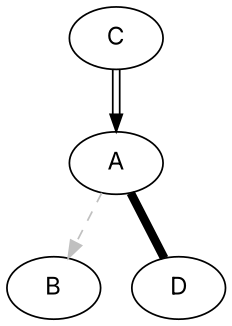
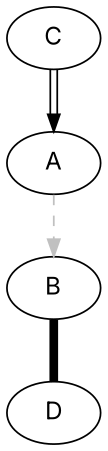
(147, 226) -> (54, 351)
